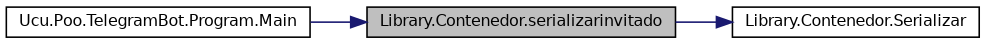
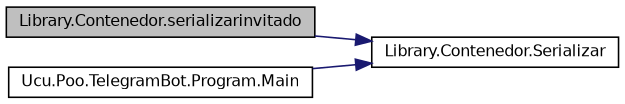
(330, 22) -> (334, 67)
